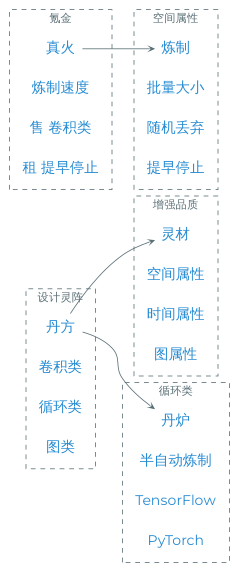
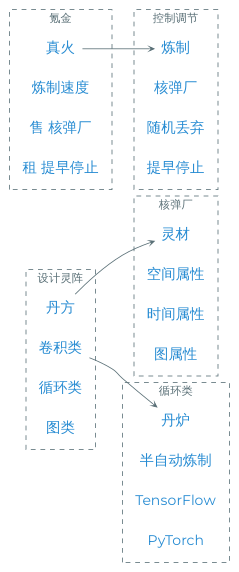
(176, 19) -> (176, 19)
(176, 89) -> (176, 89)
(61, 129) -> (61, 129)
(176, 205) -> (176, 205)
(118, 365) -> (121, 377)
